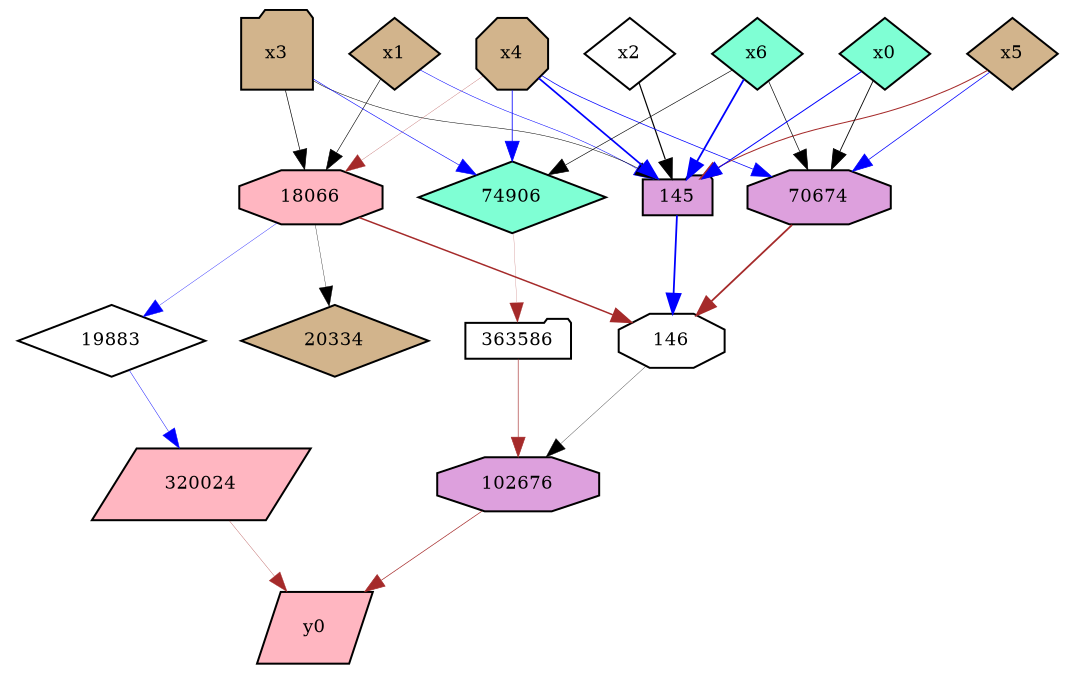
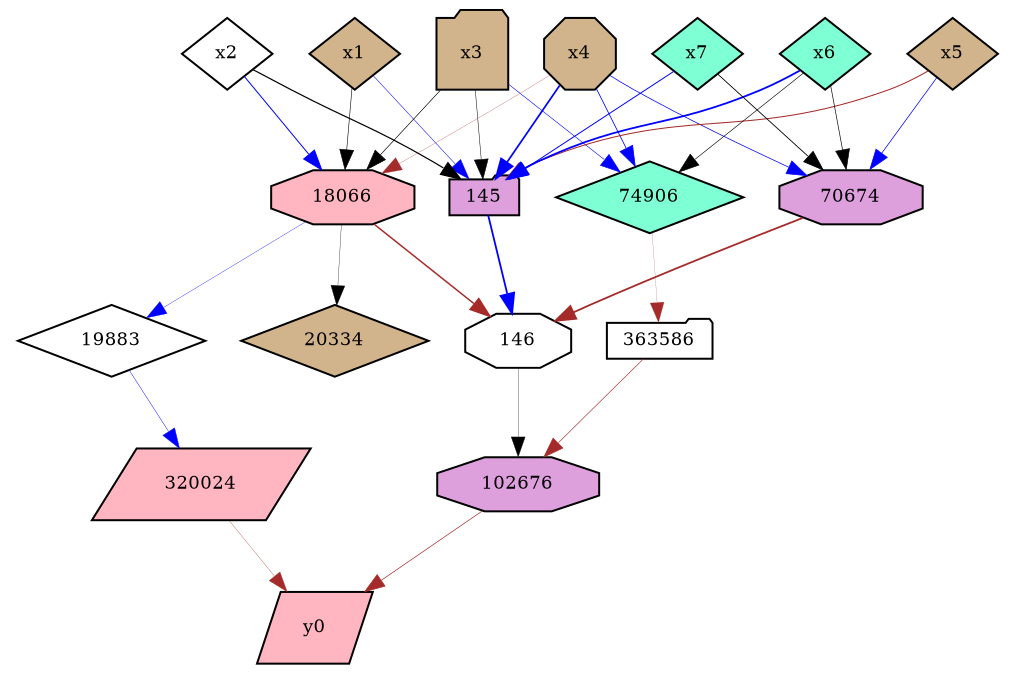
(885, 54) -> (698, 54)
none -> (276, 115)
